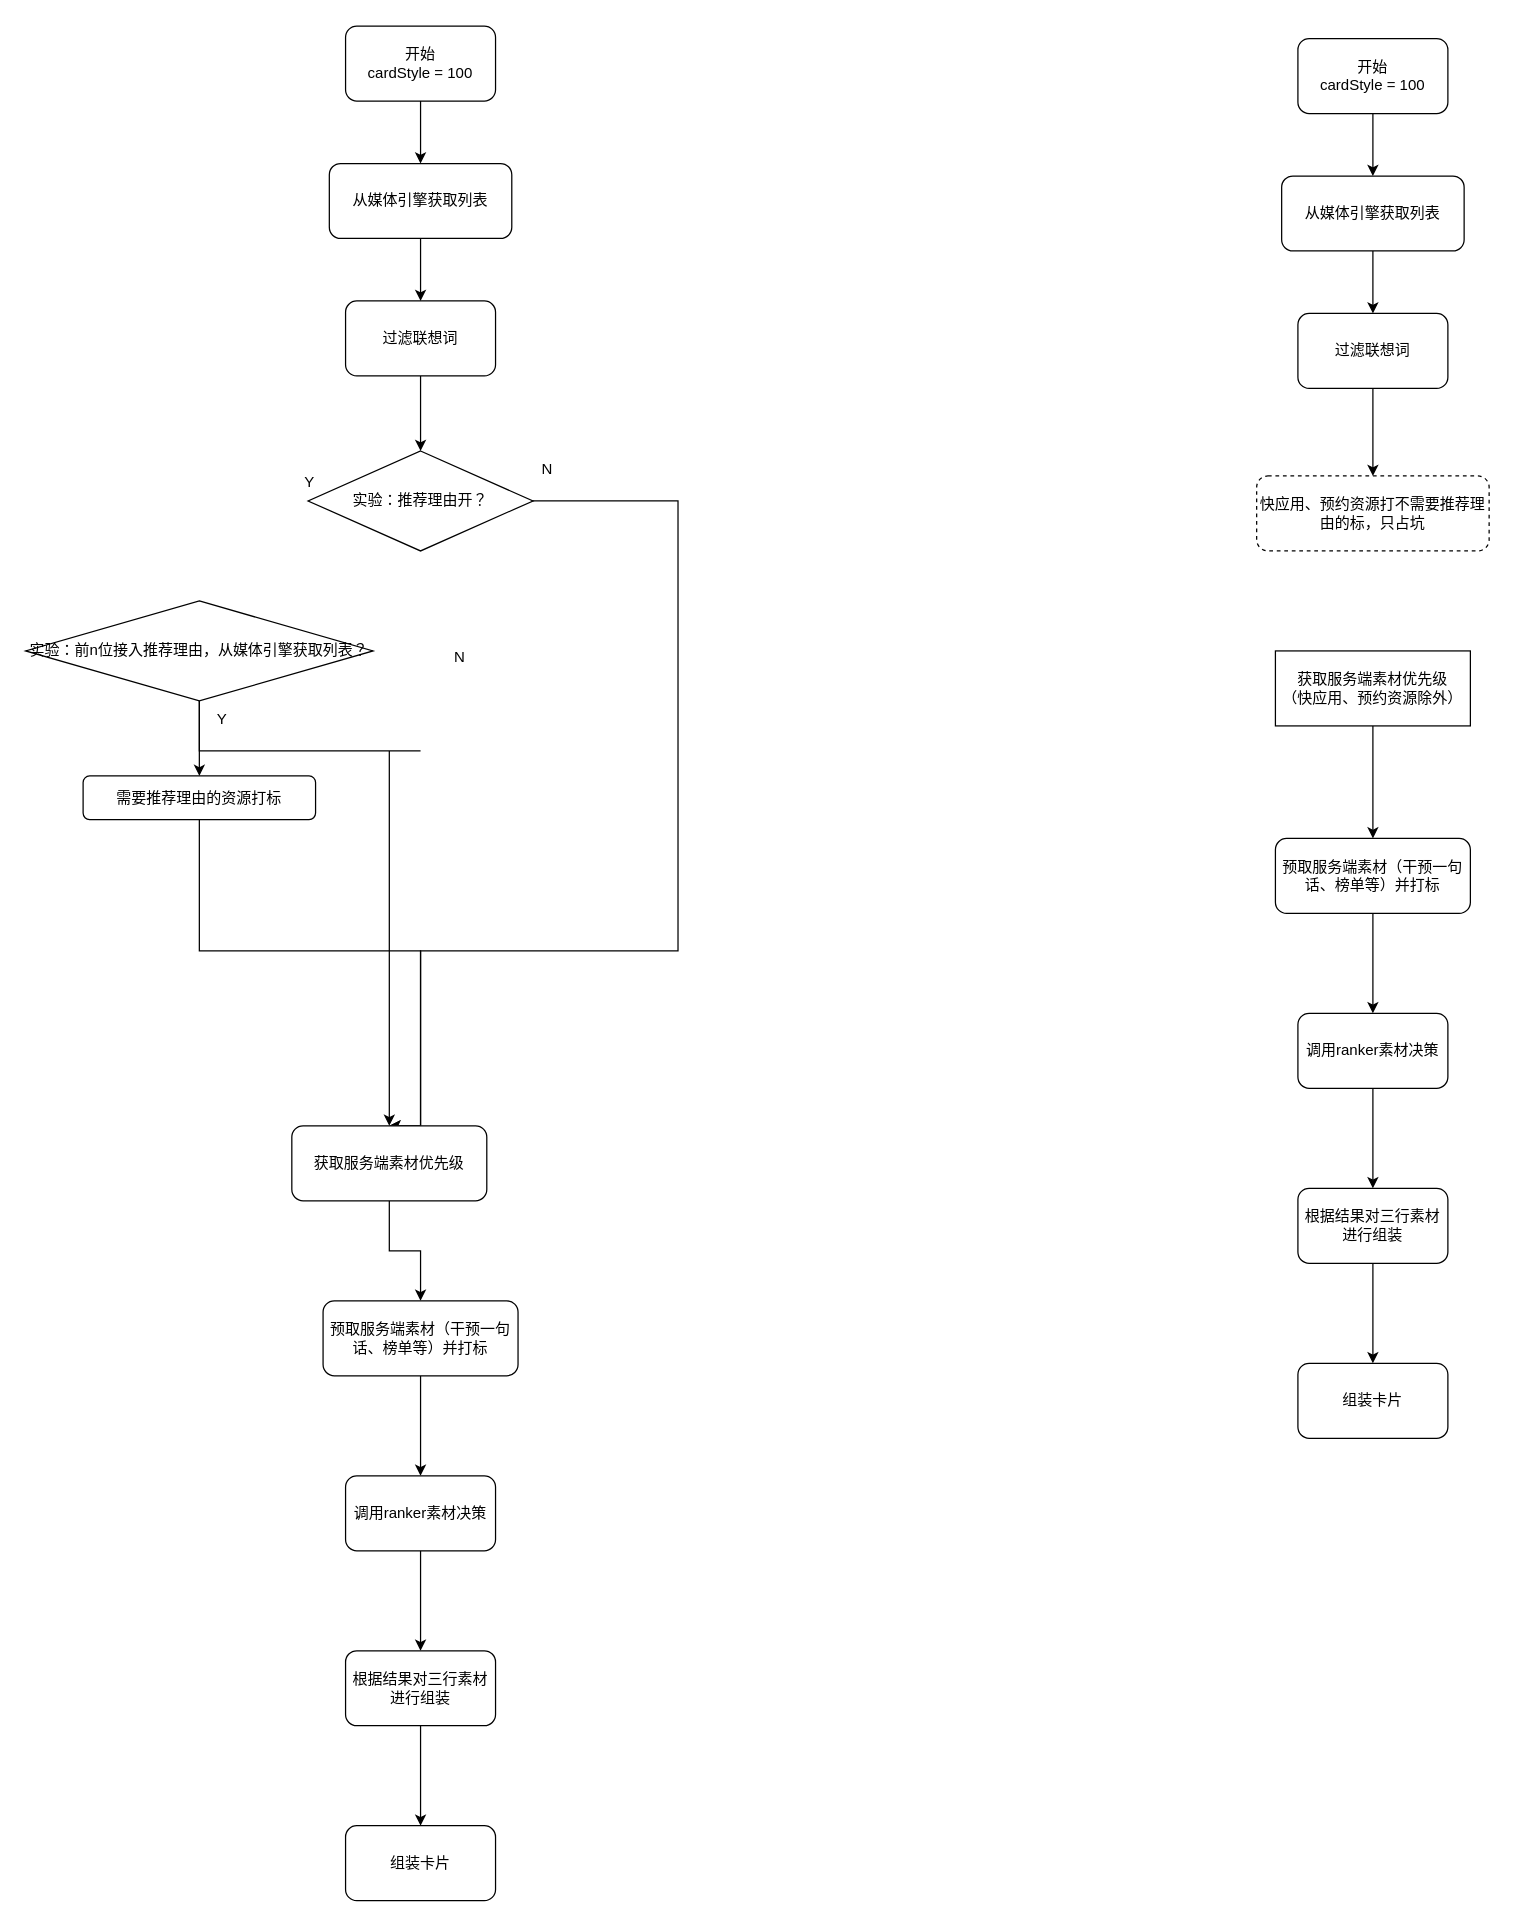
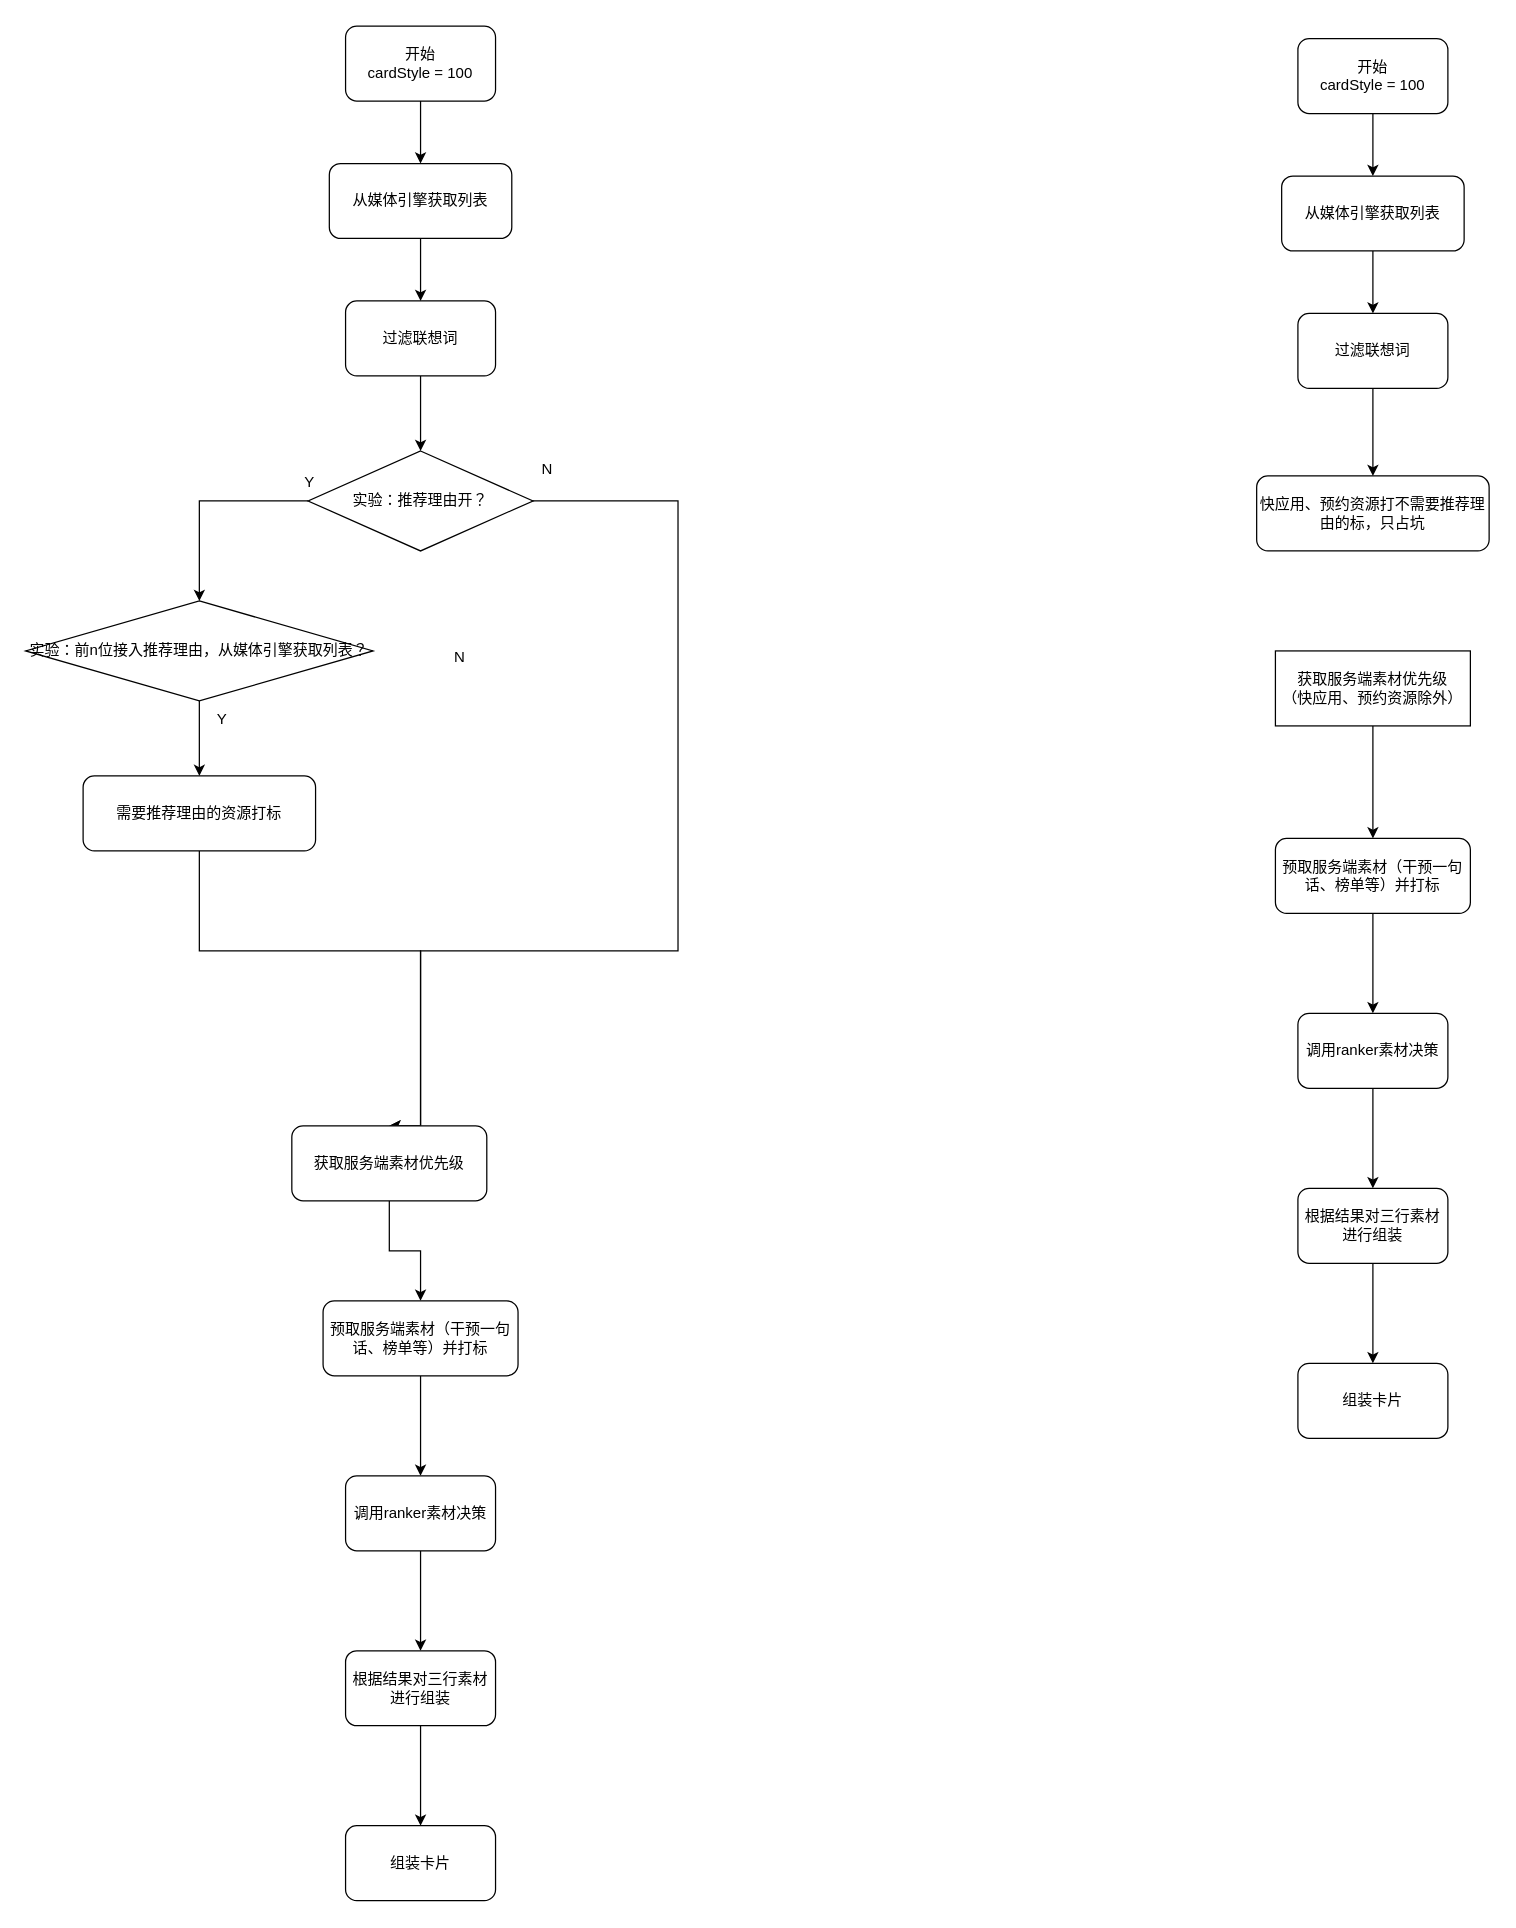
none -> (207, 501)
(1373, 513) -> (1373, 513)
(199, 798) -> (199, 813)
(389, 810) -> none
